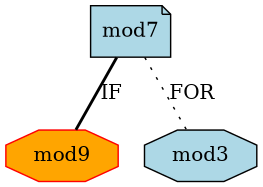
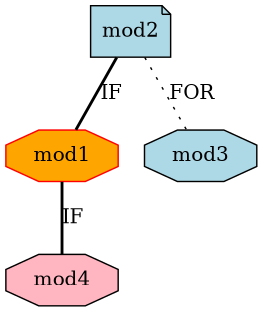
(131, 31) -> (131, 31)
(62, 156) -> (62, 156)
none -> (62, 280)
